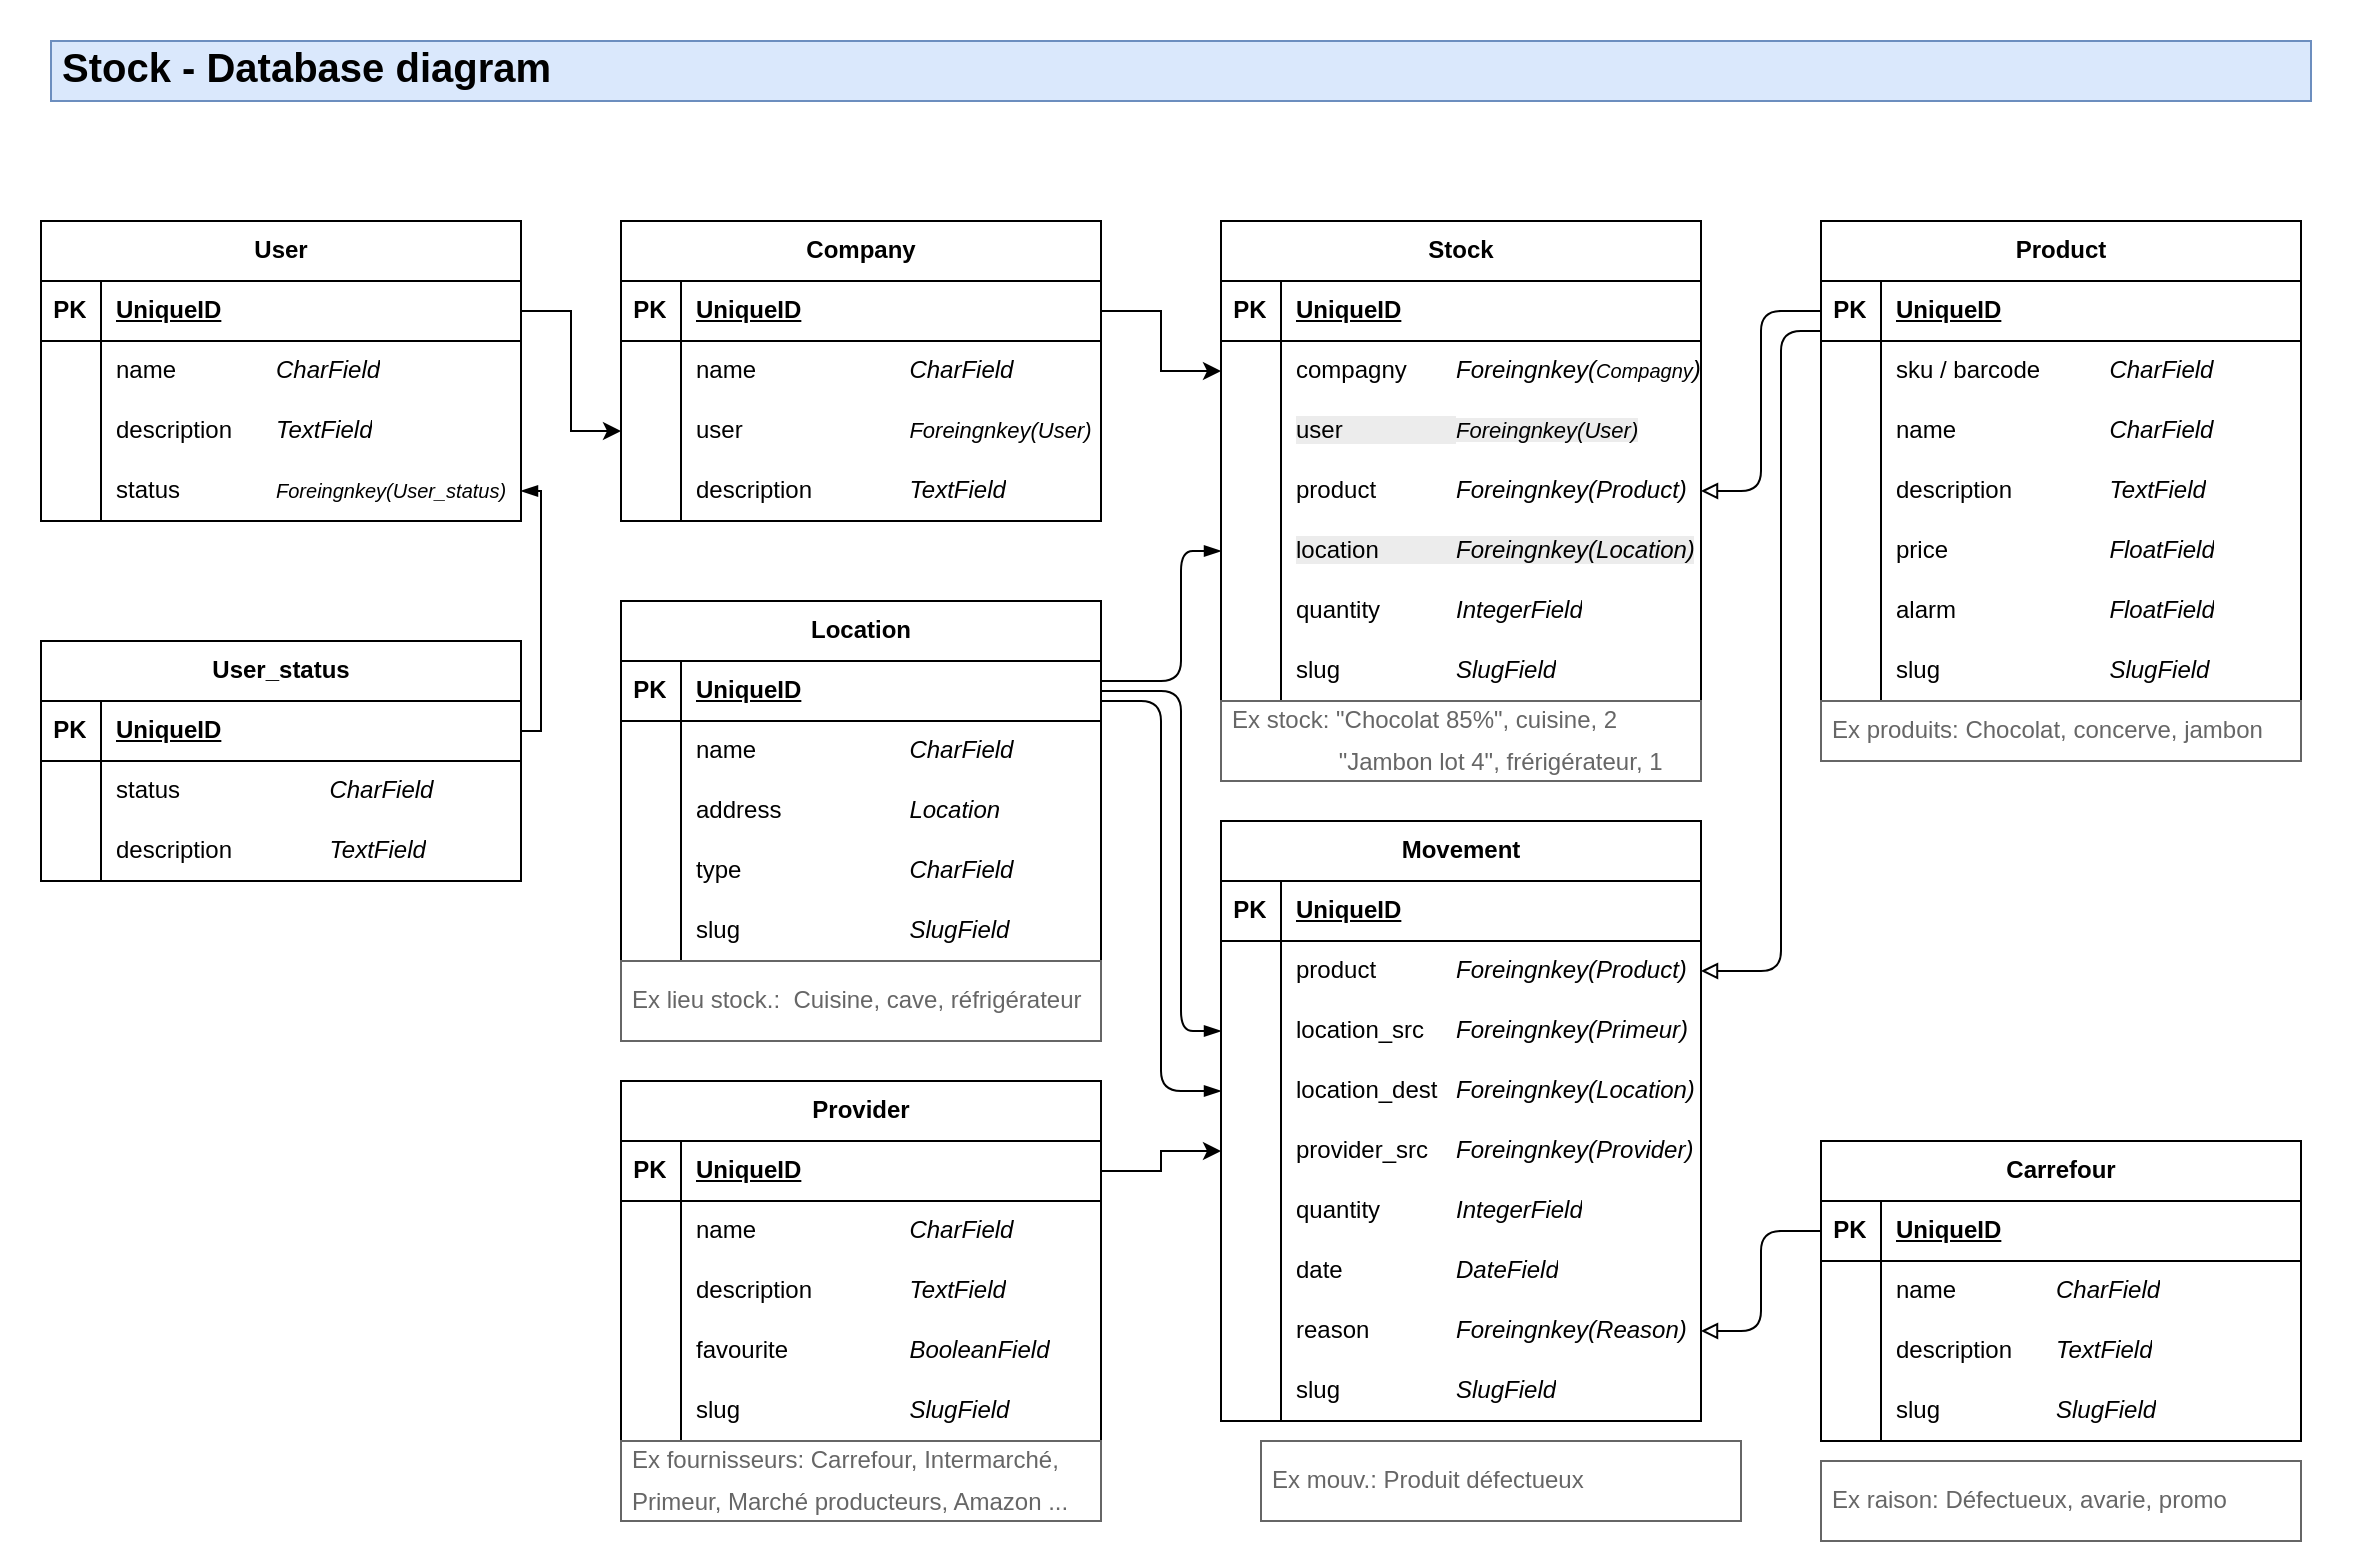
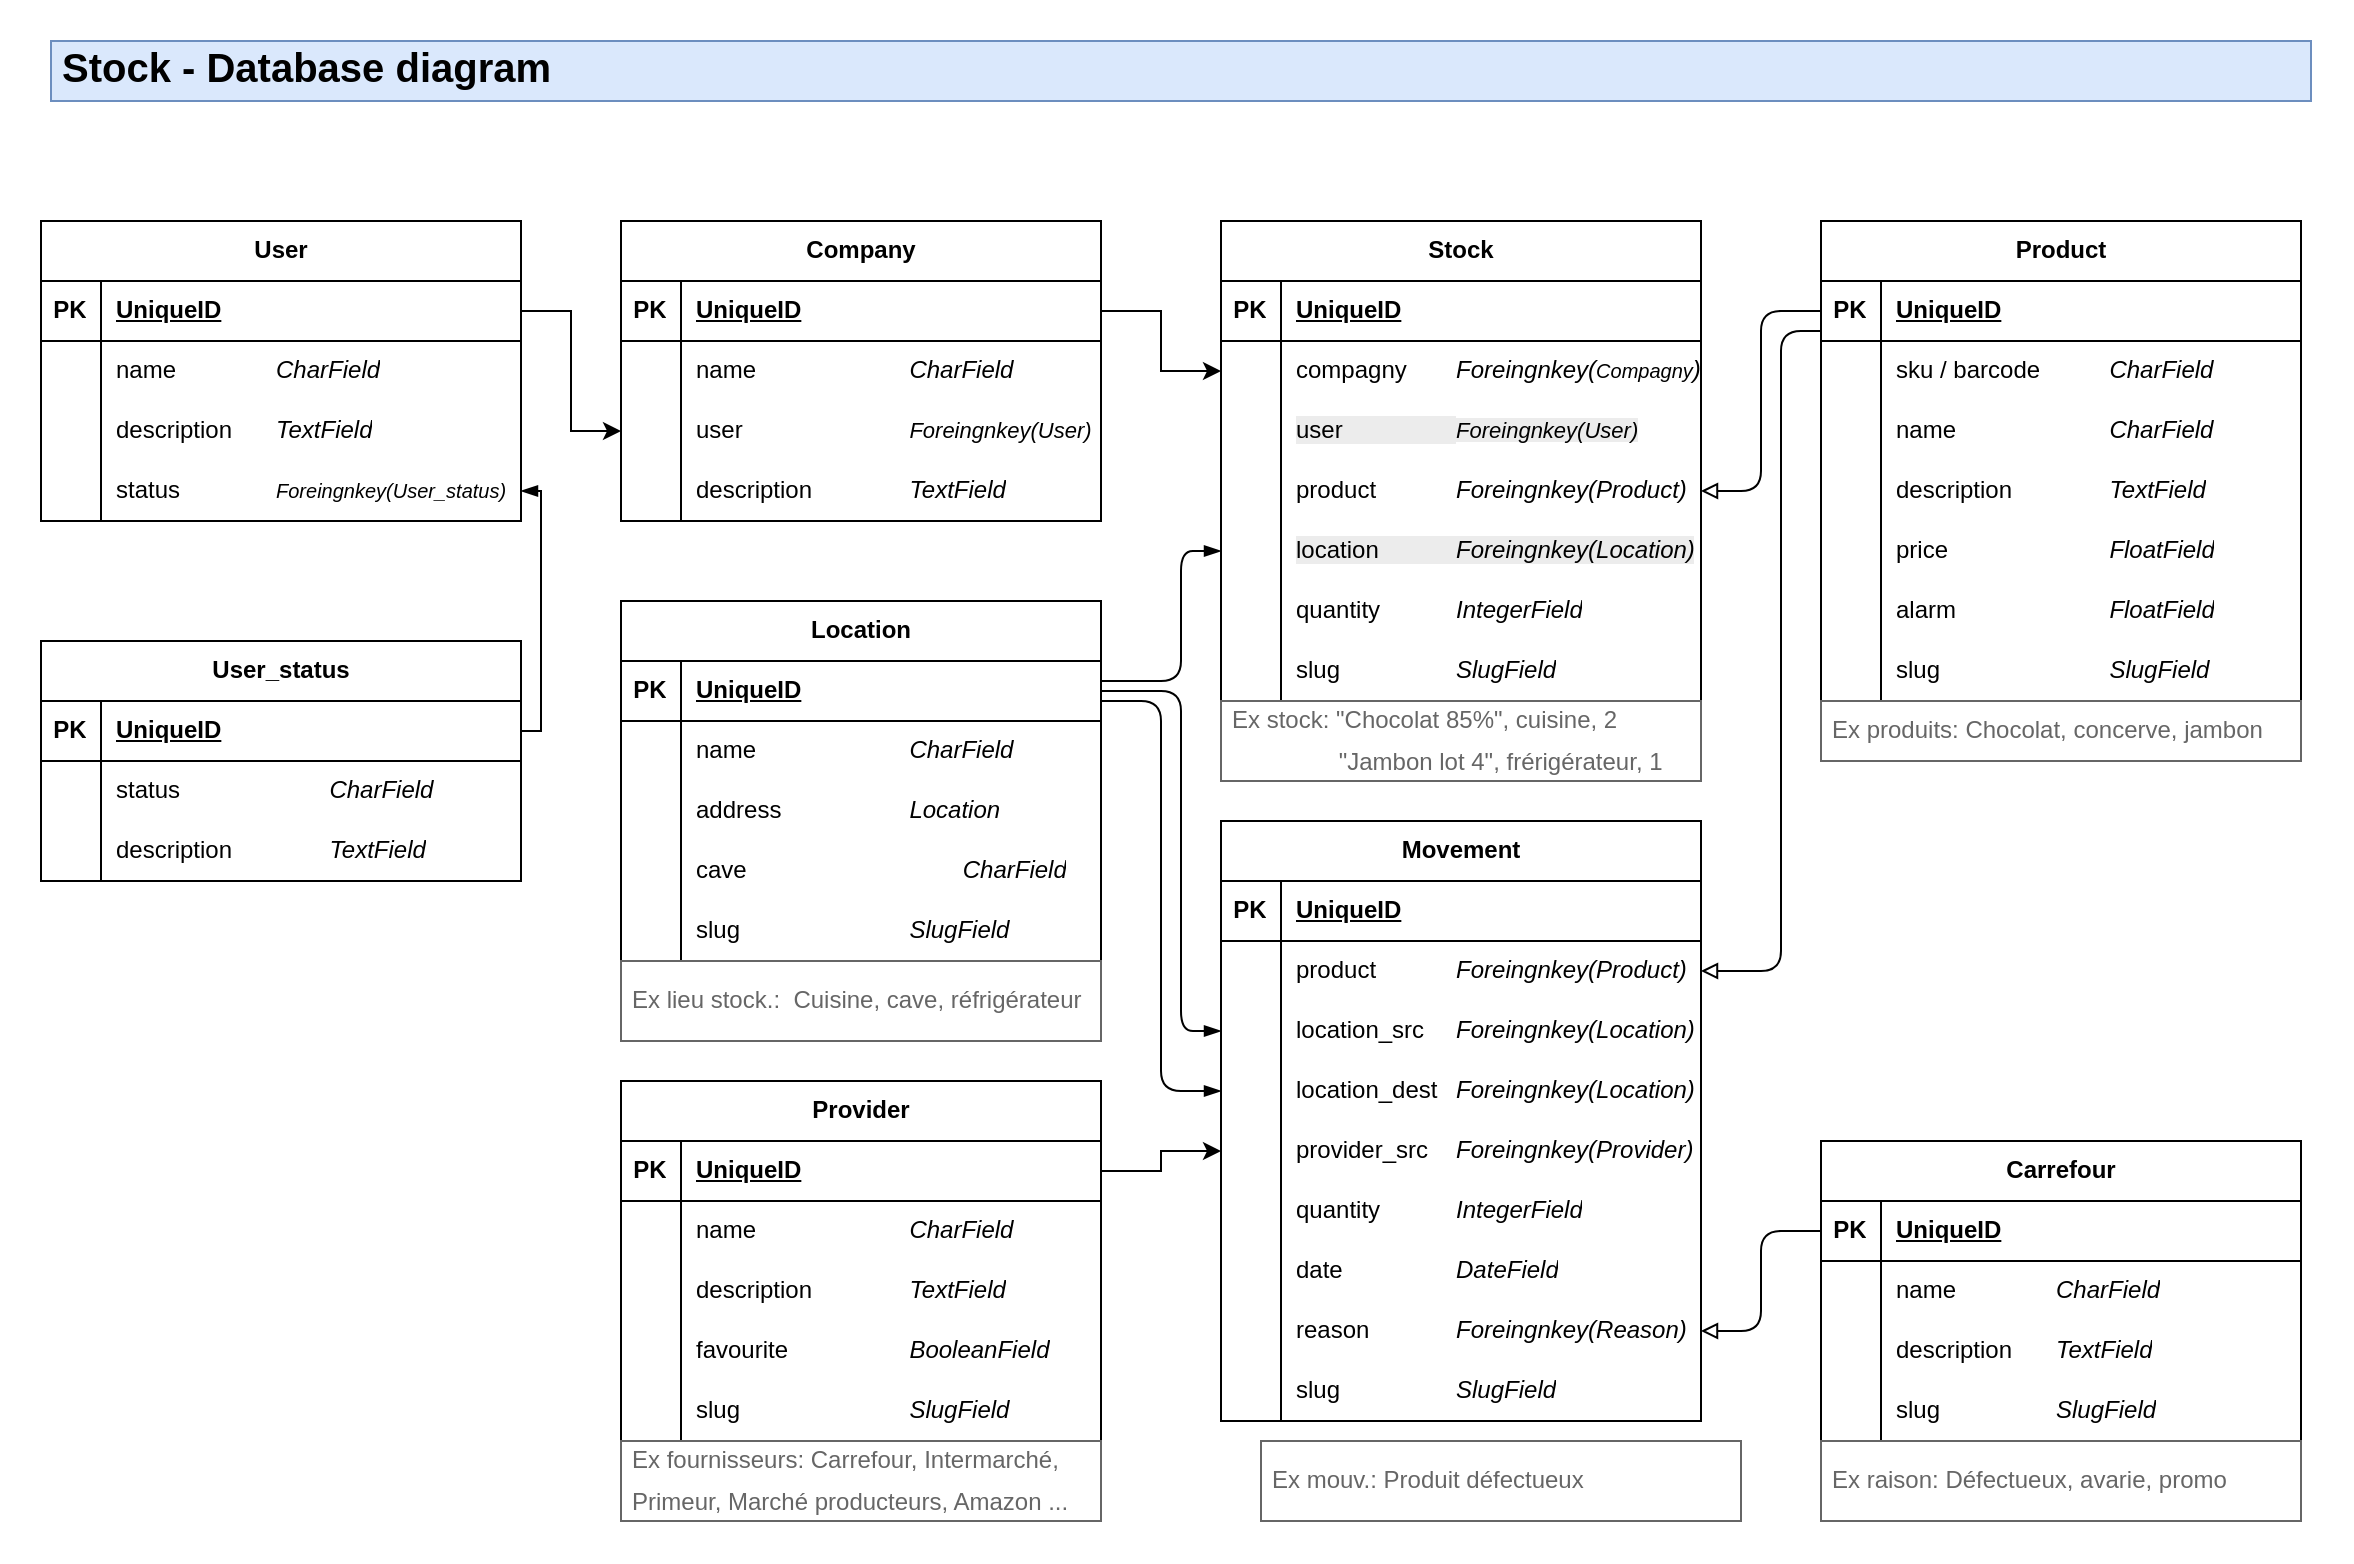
(805, 871) -> (805, 871)
(1499, 1031) -> (1499, 1031)
(2061, 1501) -> (2061, 1481)
